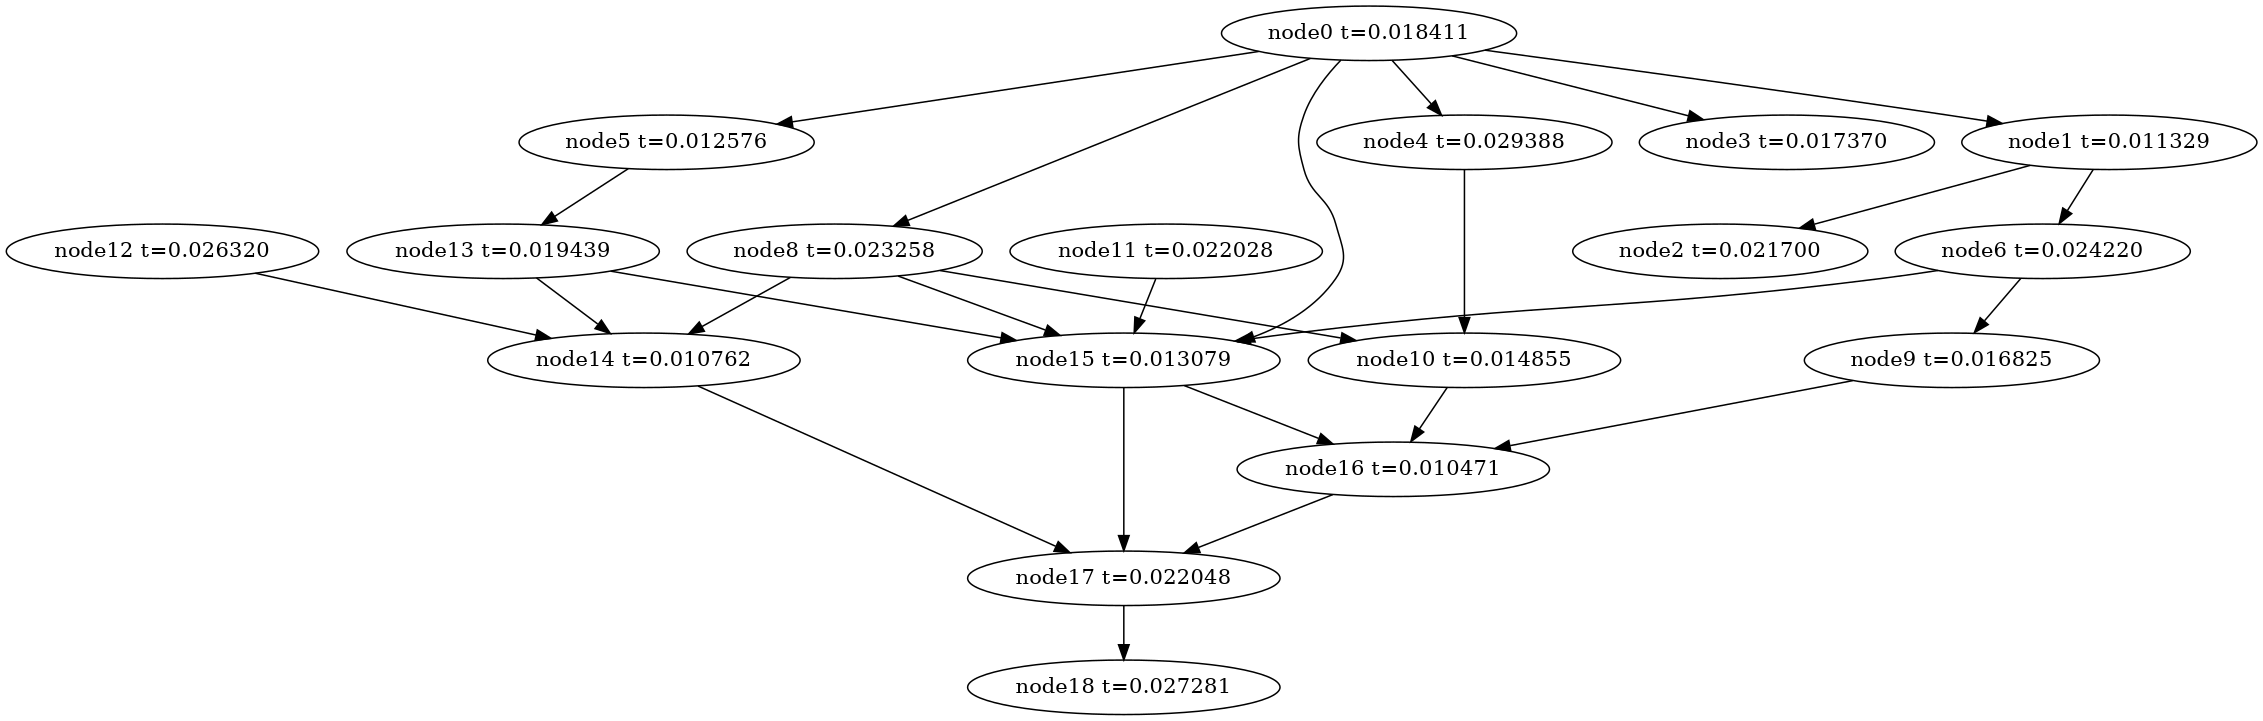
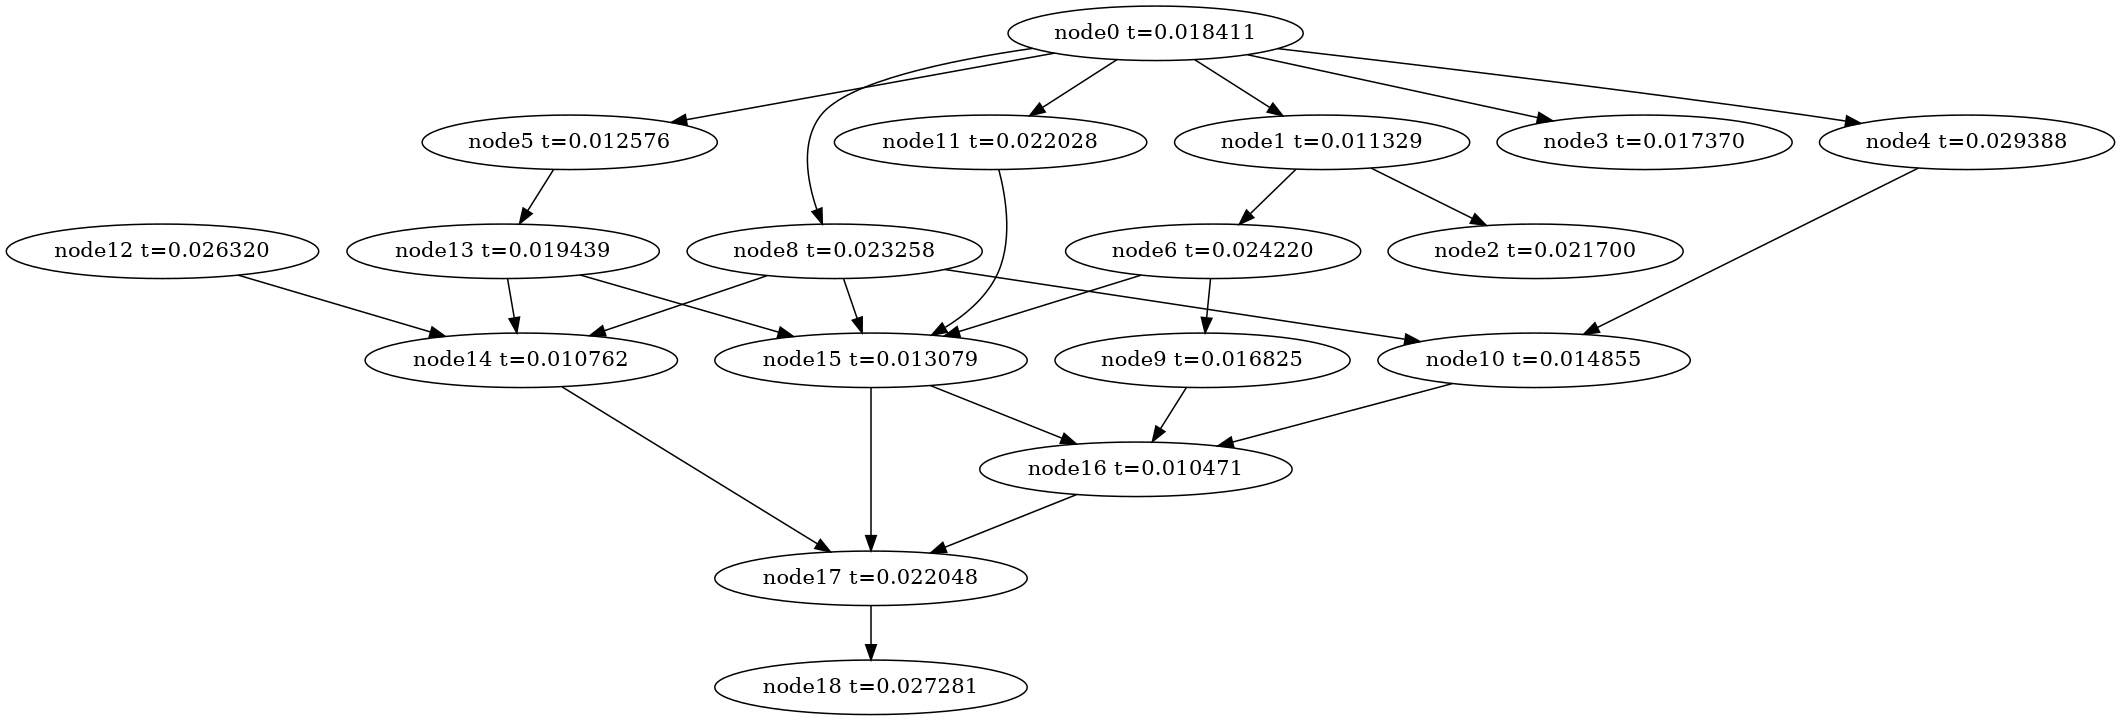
(1331, 212) -> (1080, 84)
